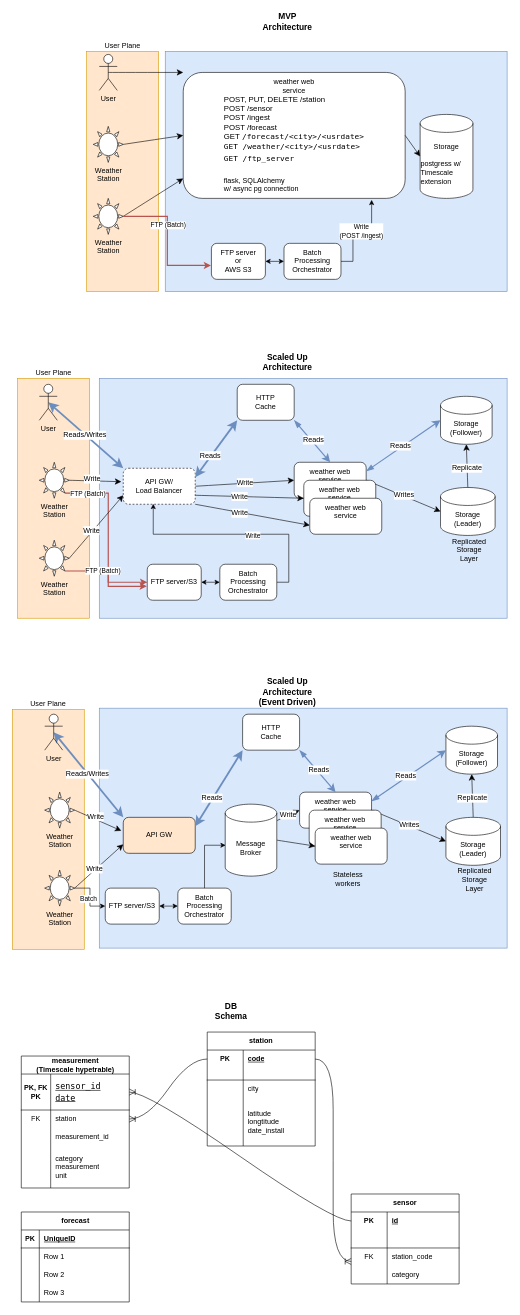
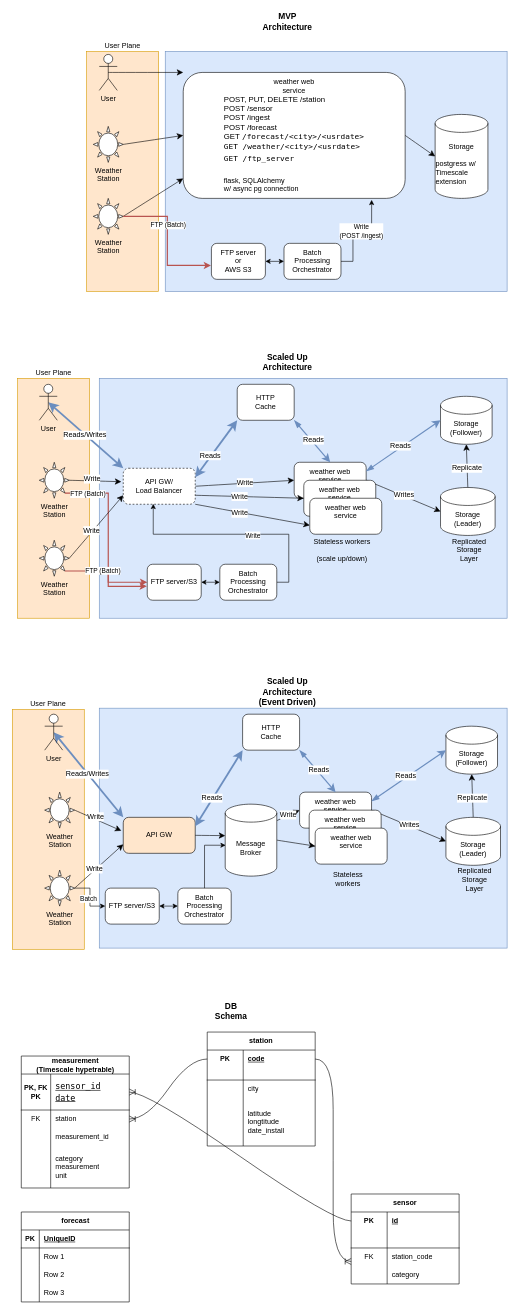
(447, 156) -> (462, 156)
none -> (342, 550)
none -> (208, 836)
